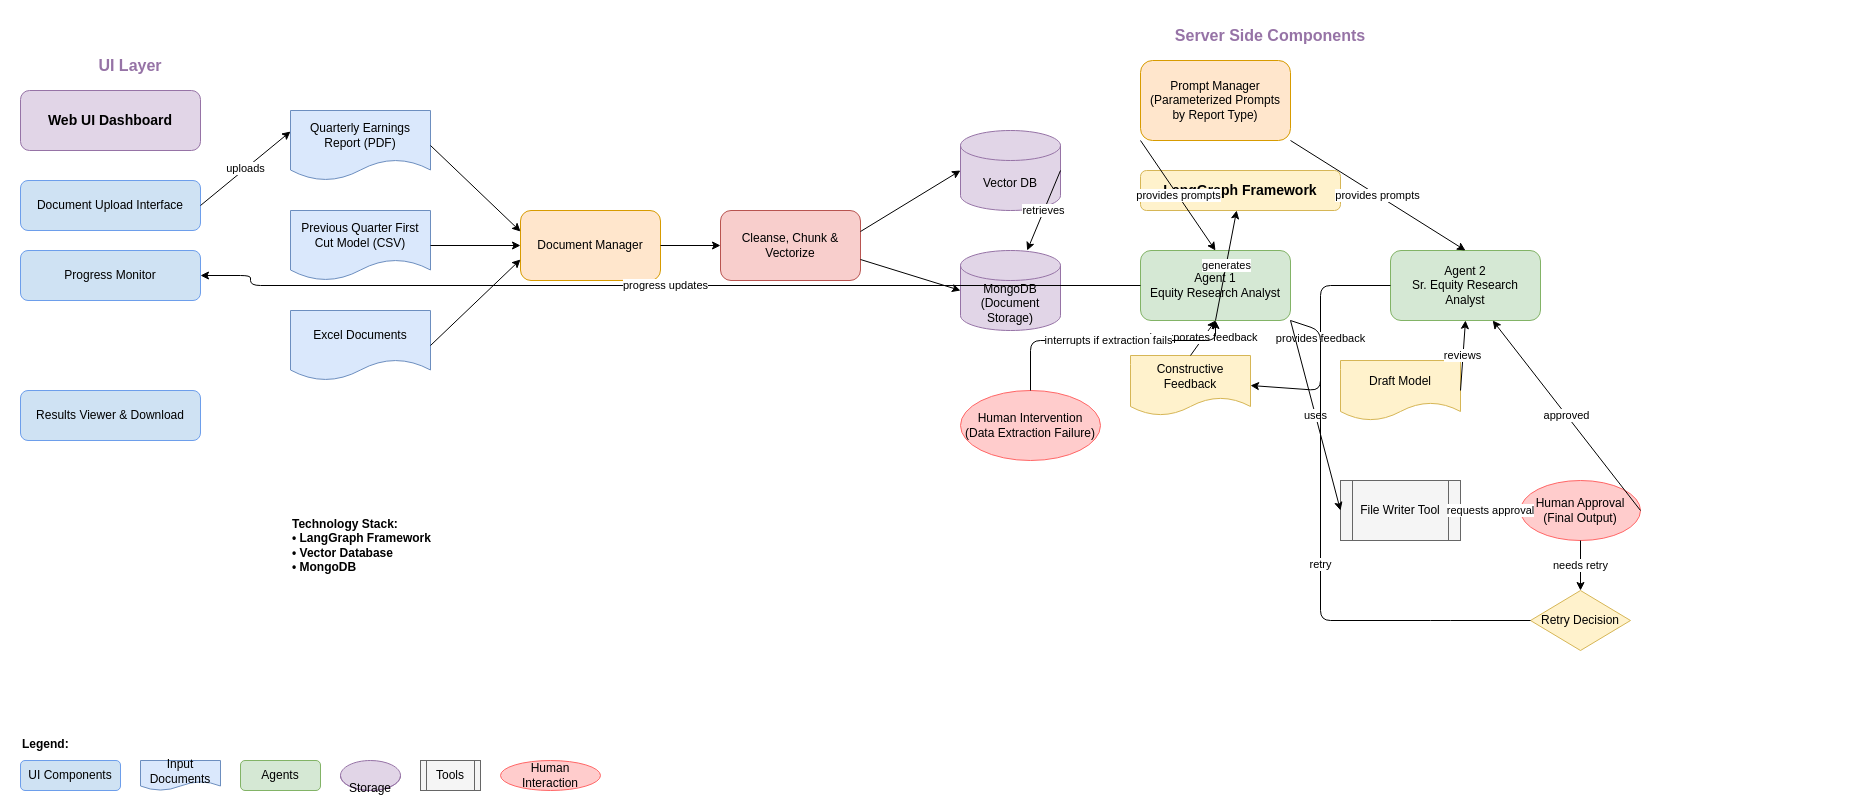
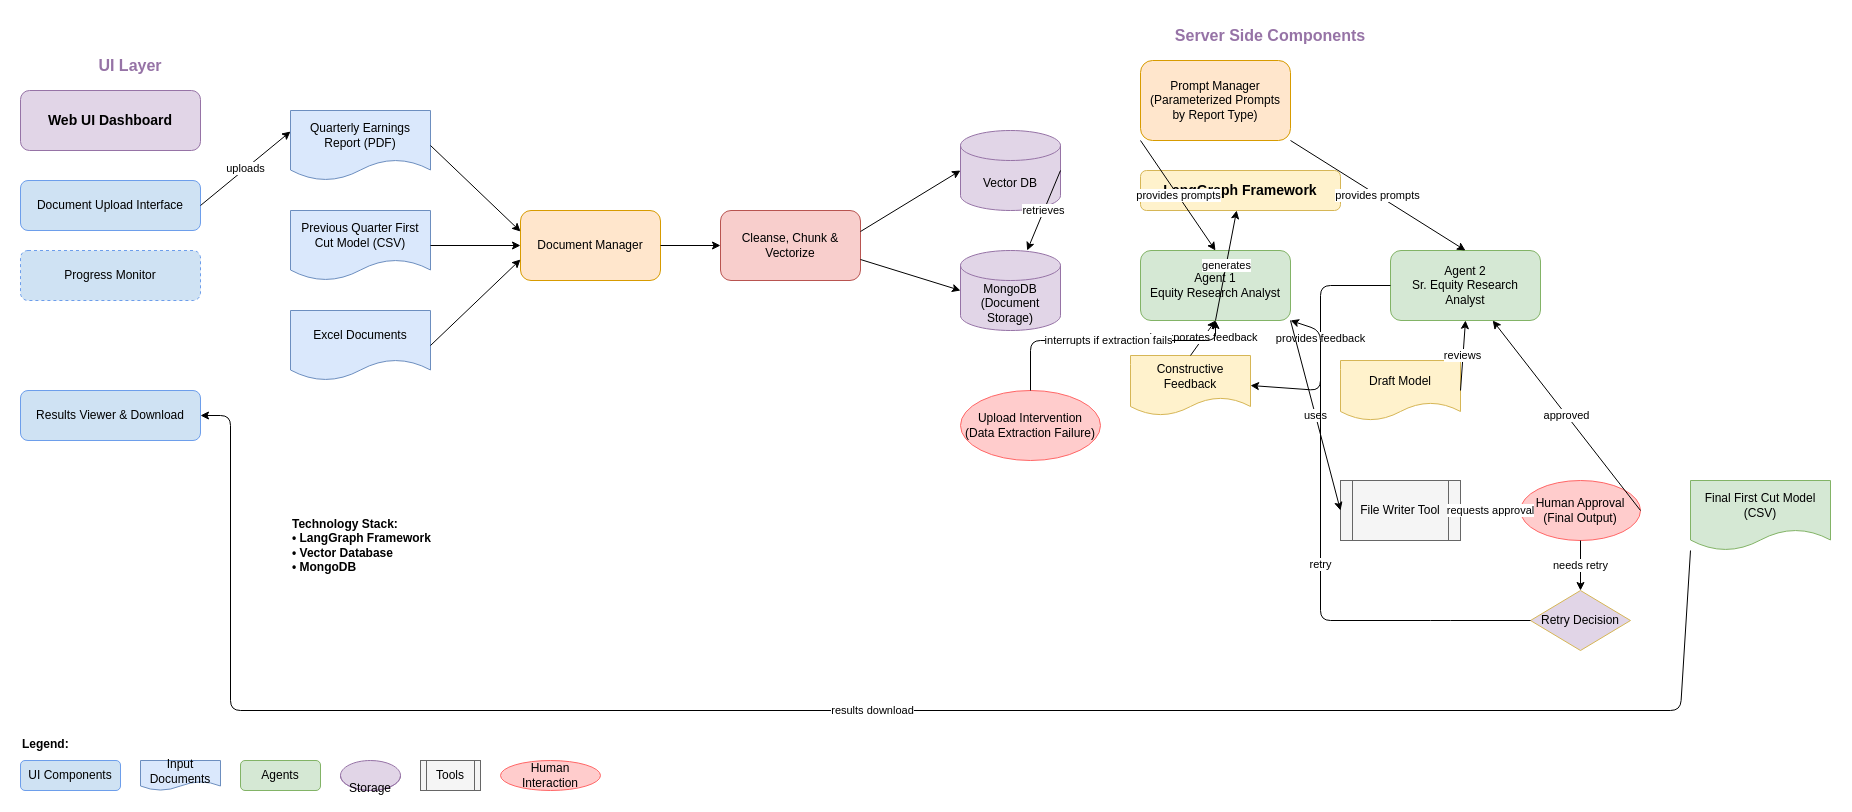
(111, 276) -> (111, 276)
(575, 286) -> none
(1296, 322) -> (1298, 323)
(1031, 426) -> (1031, 426)
none -> (1761, 516)
(1581, 621) -> (1581, 621)
none -> (882, 711)
